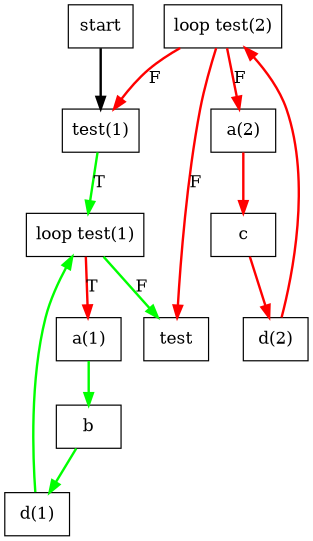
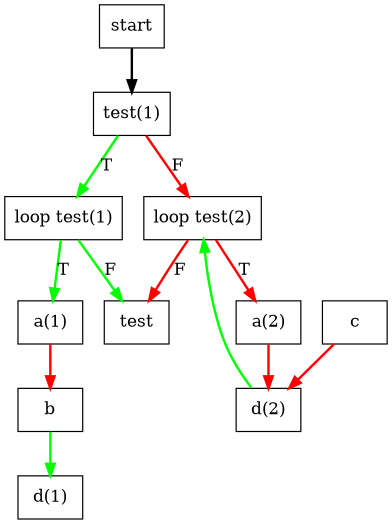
(148, 70) -> (164, 161)
(240, 79) -> (245, 270)
(243, 177) -> (268, 360)
(298, 182) -> (218, 323)
(87, 281) -> (58, 264)
(36, 377) -> none
(89, 377) -> (50, 360)
